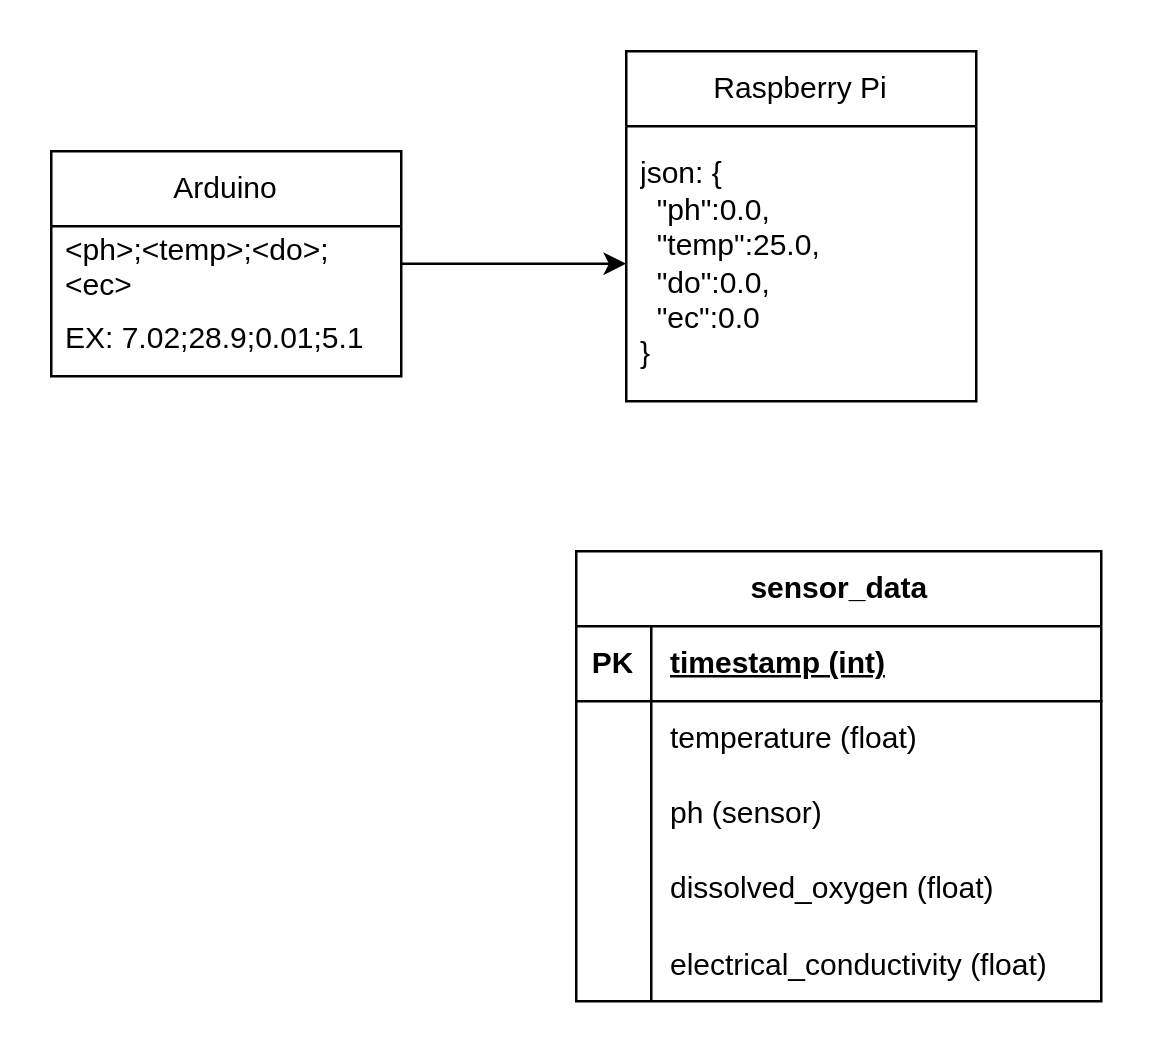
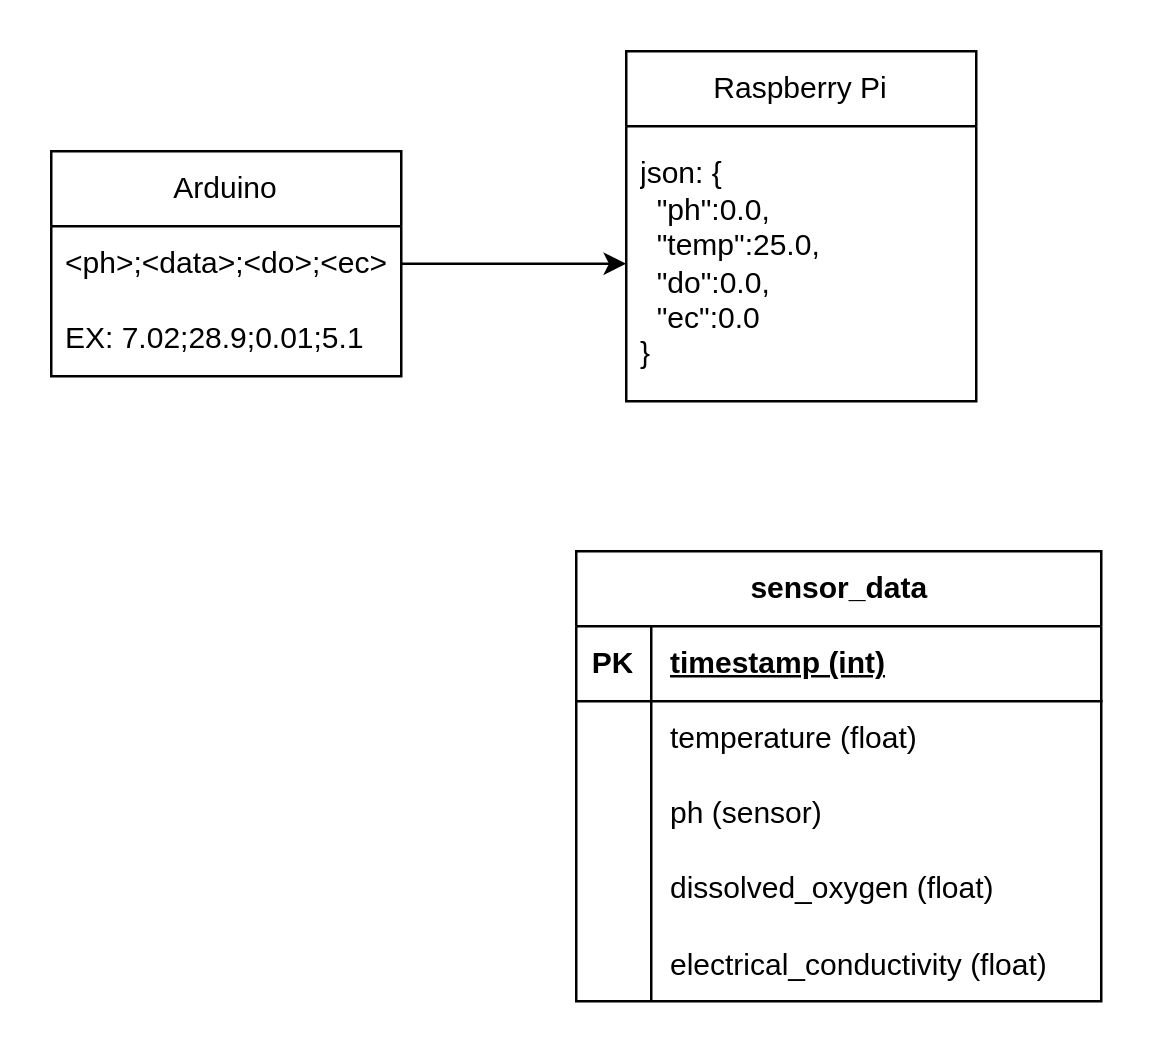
(229, 264) -> (229, 264)
